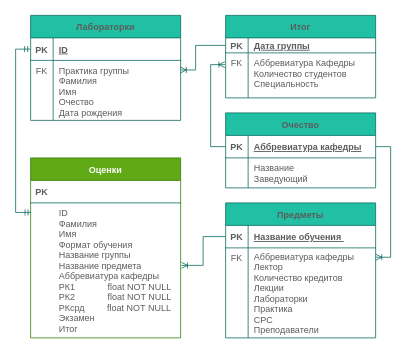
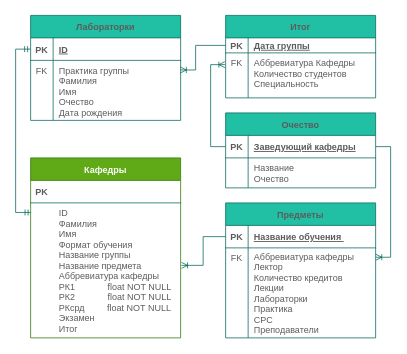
(303, 147) -> (298, 147)
(274, 168) -> (274, 168)
(105, 170) -> (105, 170)
